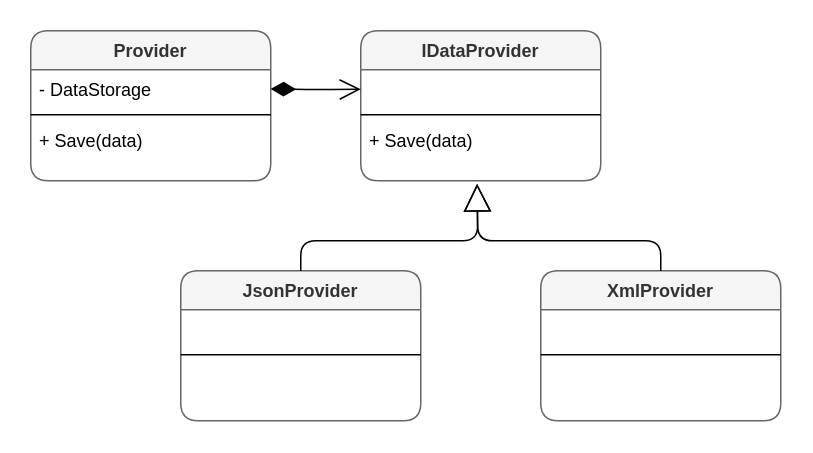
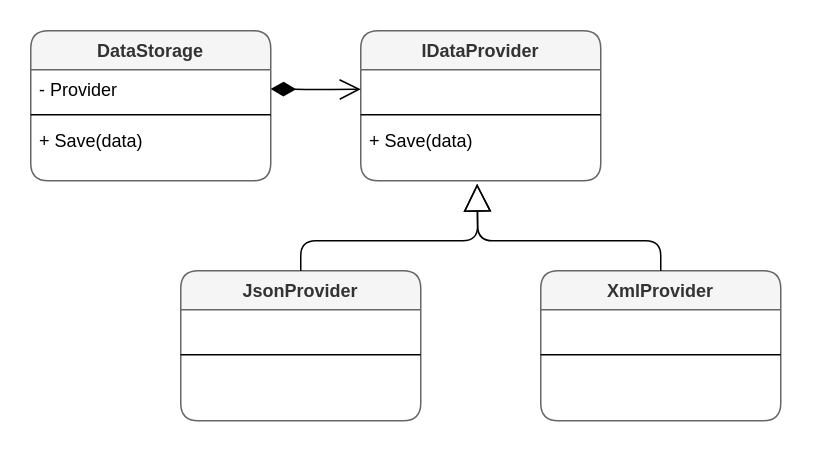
(150, 51) -> (150, 51)
(102, 90) -> (85, 90)
